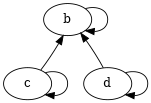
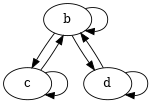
none -> (45, 46)
none -> (80, 49)
